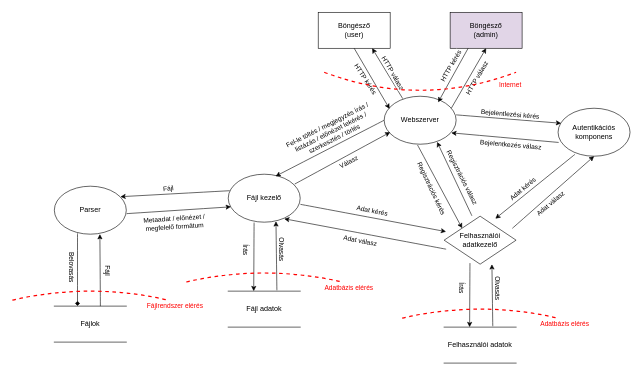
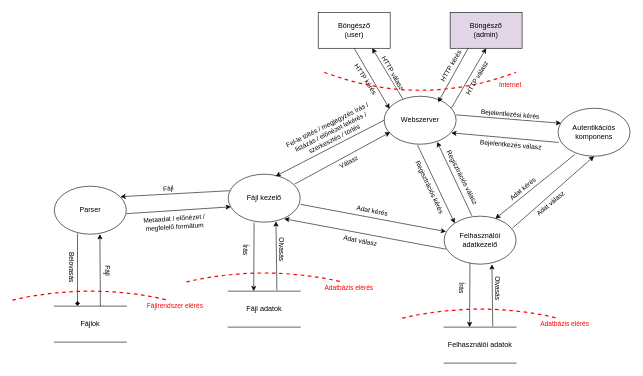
(480, 240) -> (480, 240)
